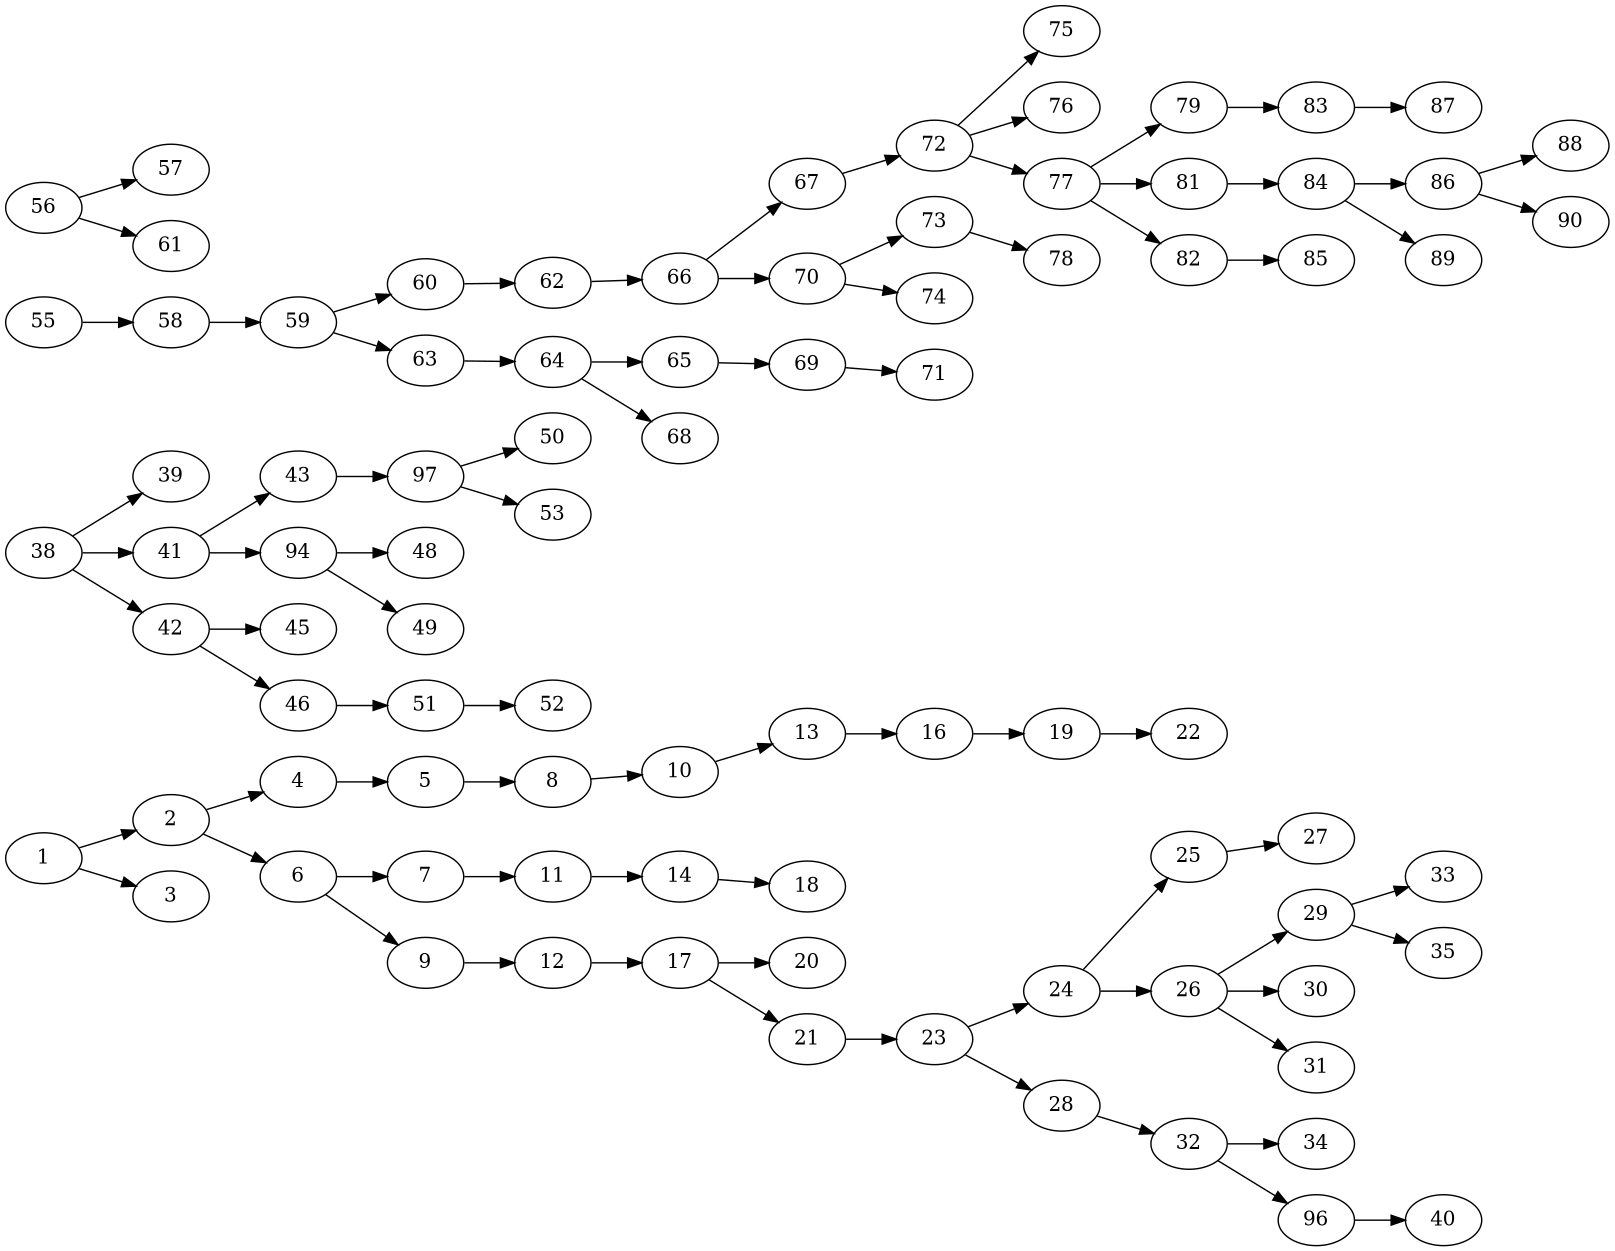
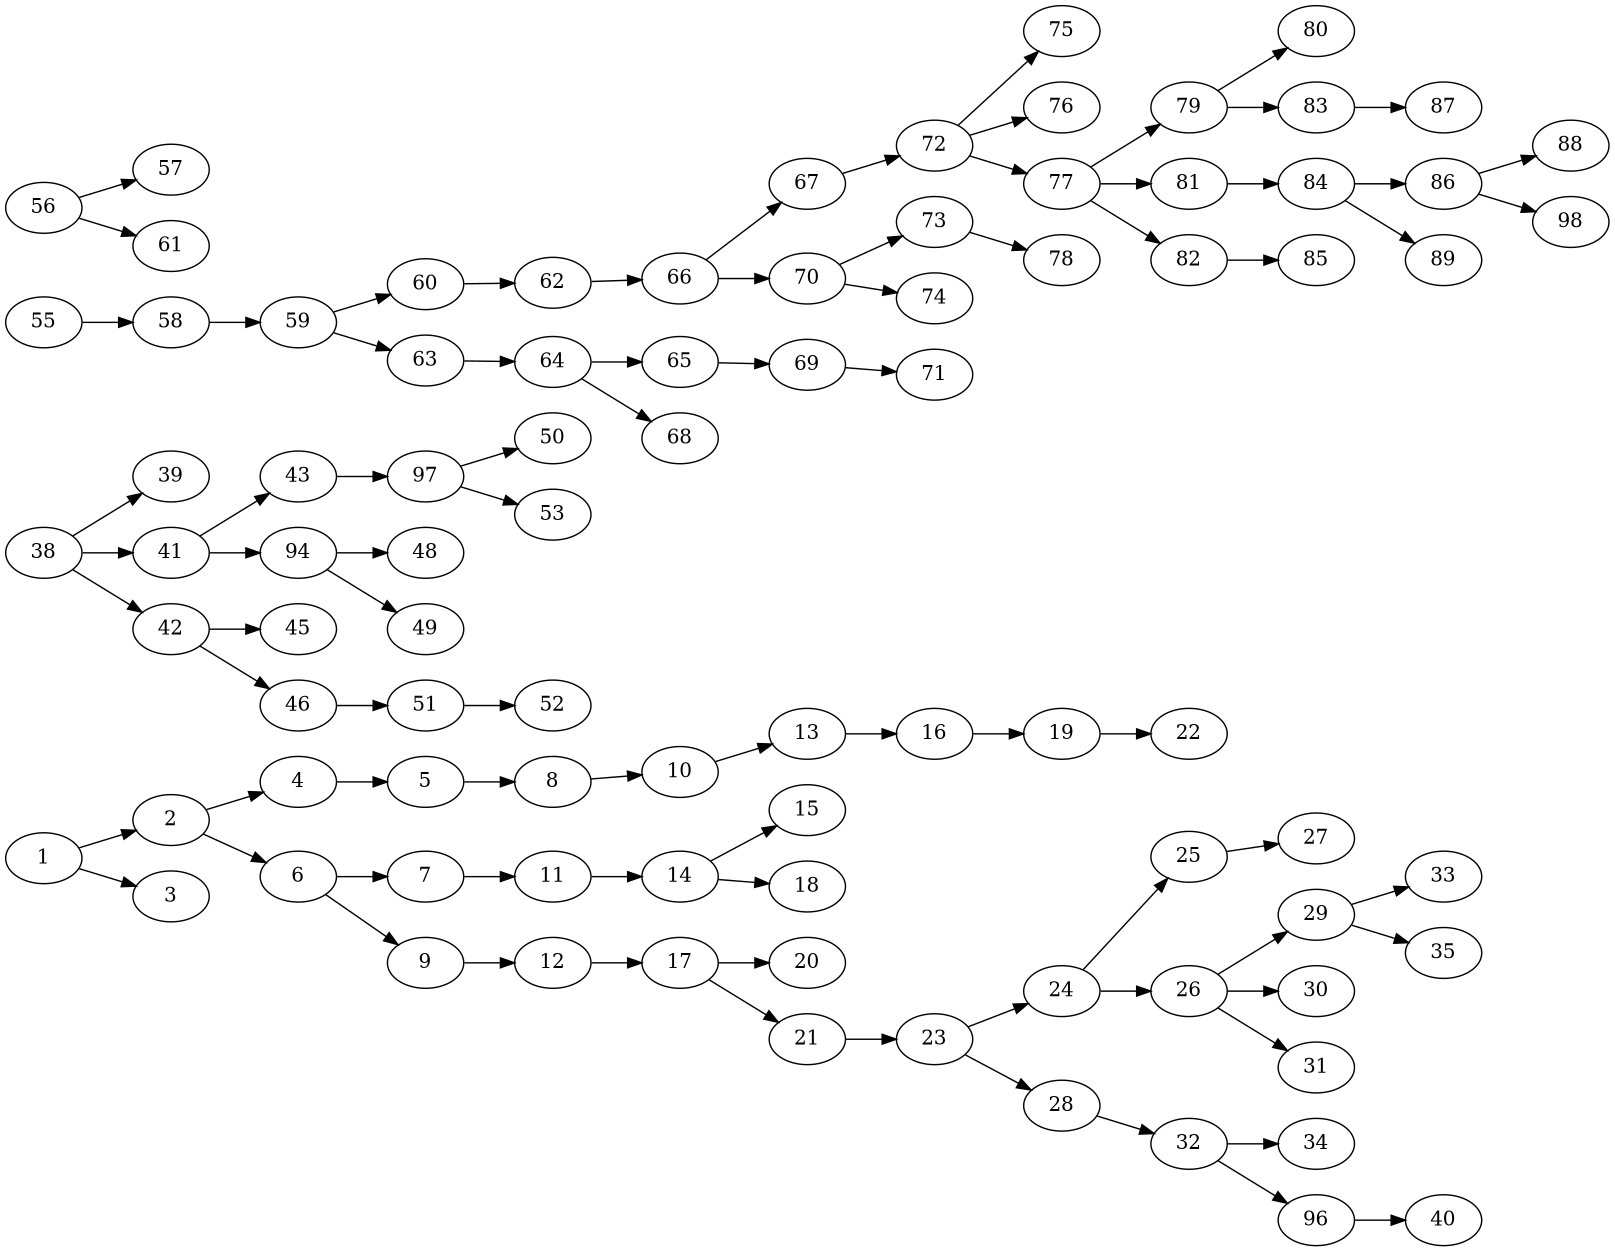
none -> (1316, 31)
(1571, 222) -> (1571, 222)
none -> (807, 810)
